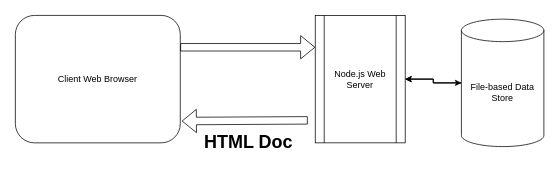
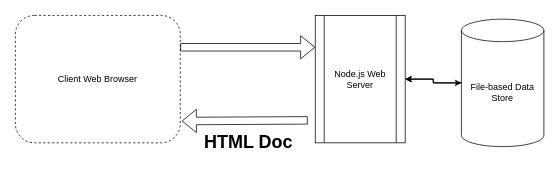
(98, 79) -> (98, 79)
